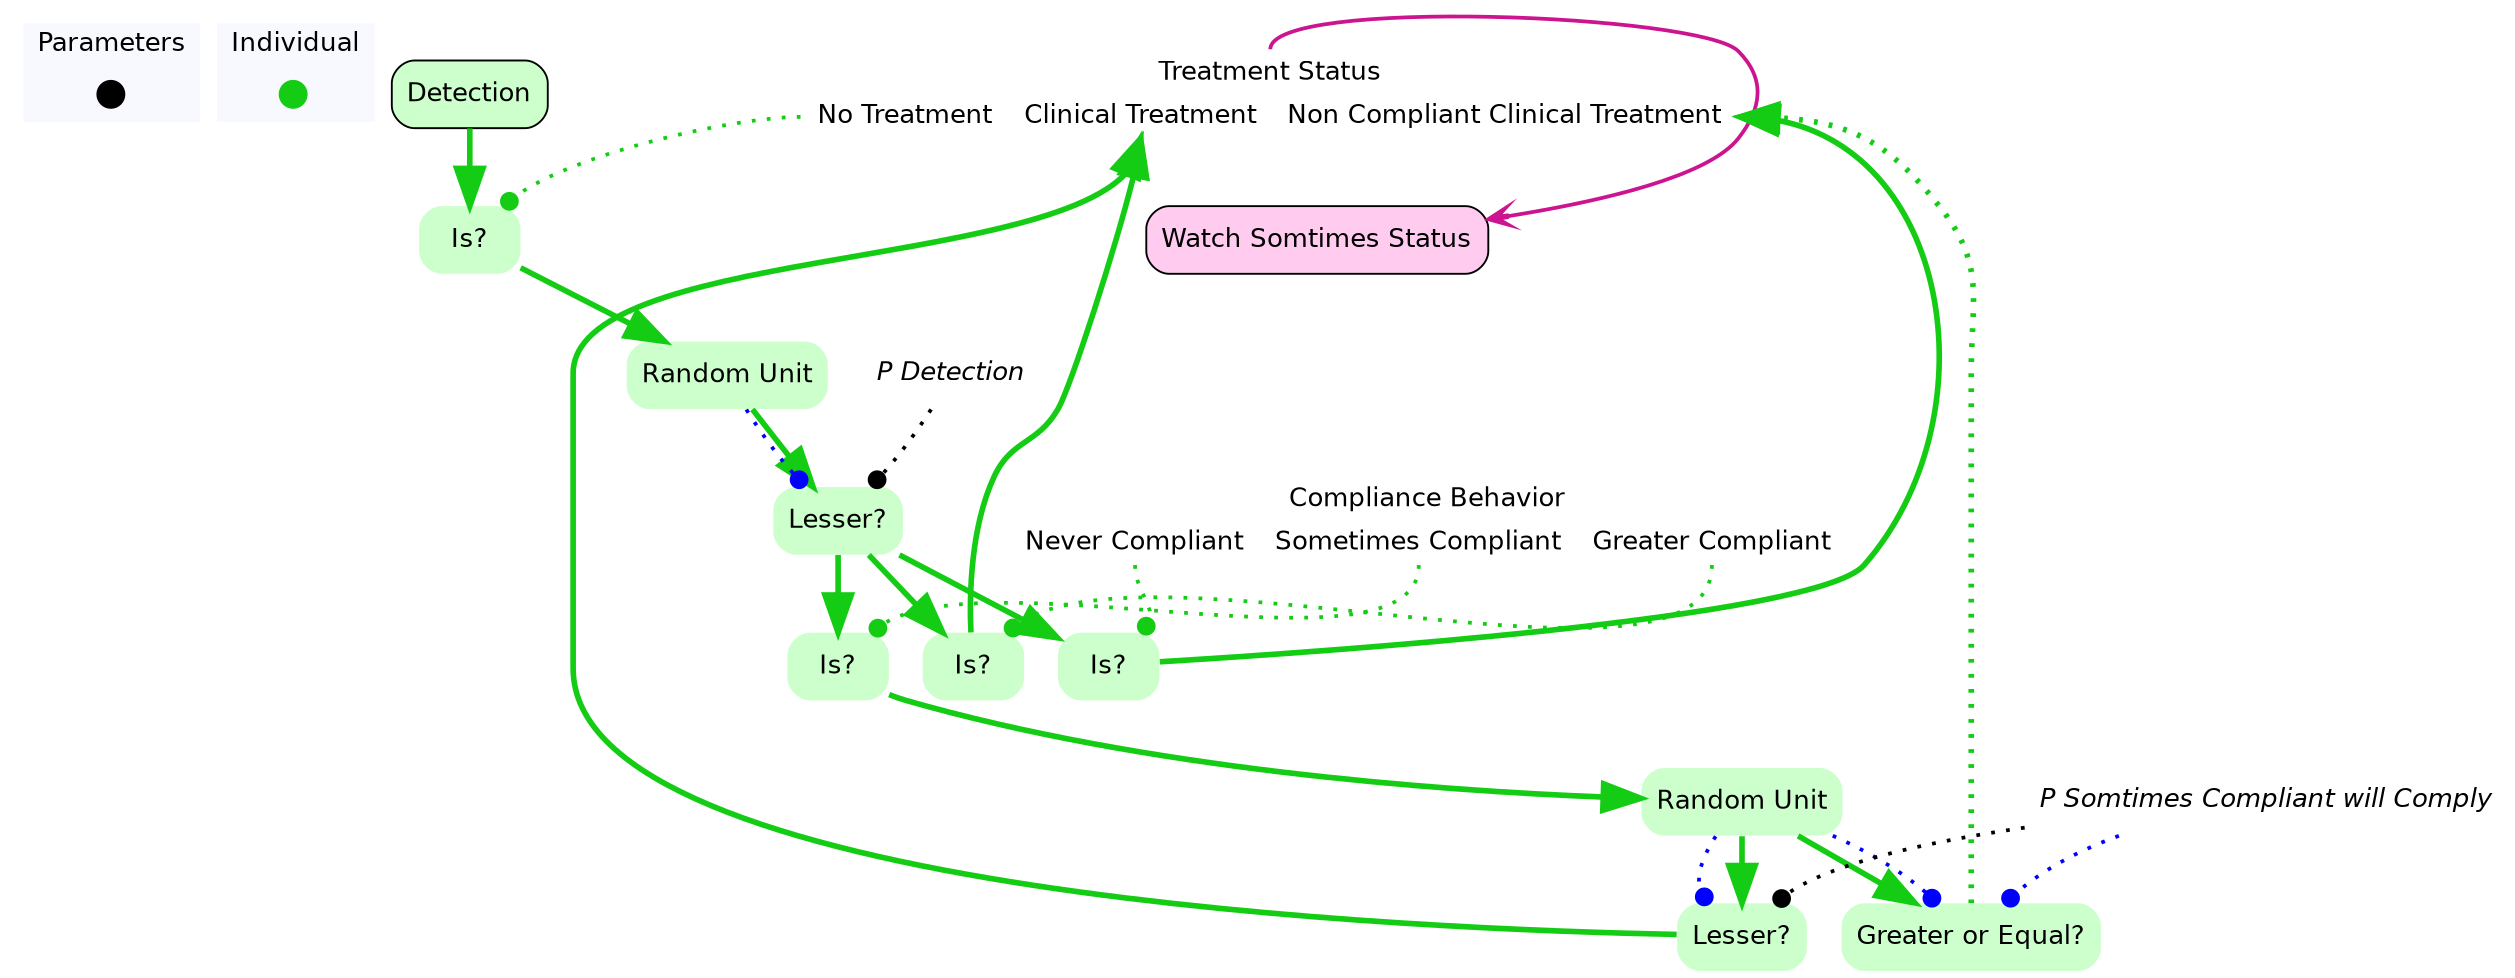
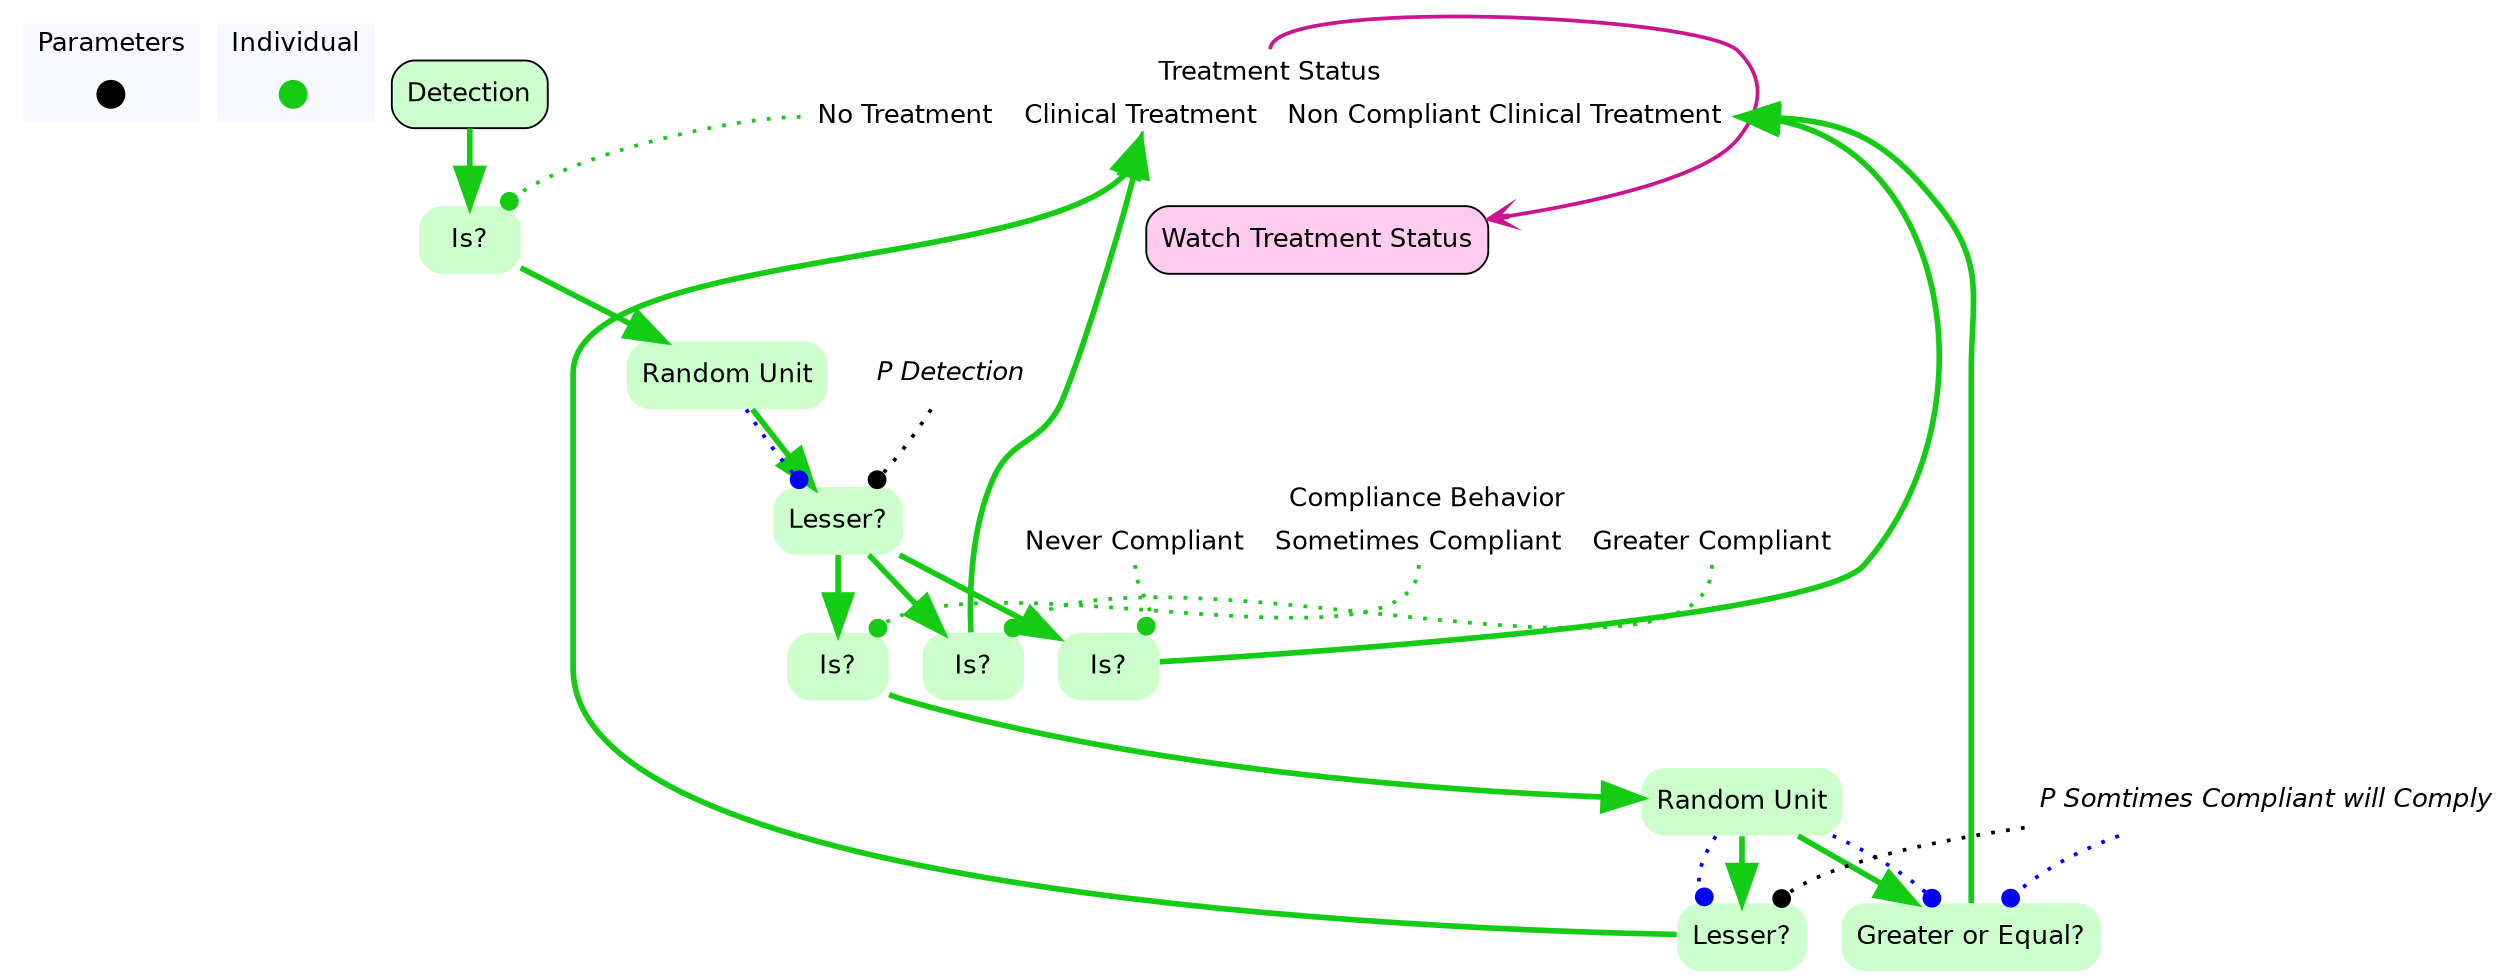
(1317, 240) -> (1317, 240)
(1971, 455) -> (1971, 455)
